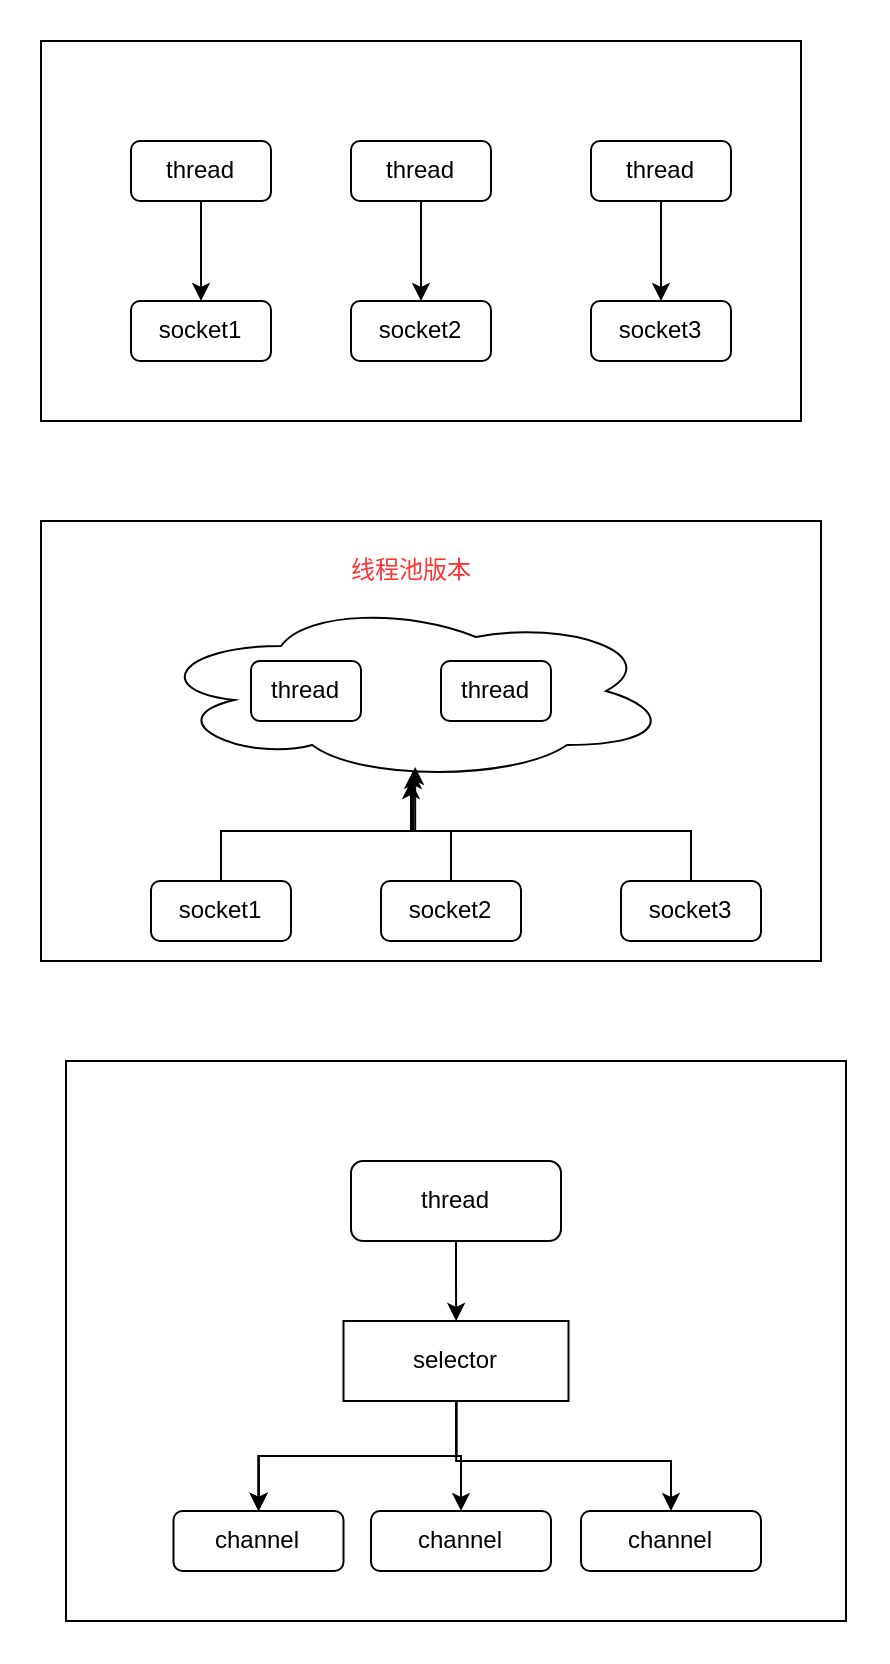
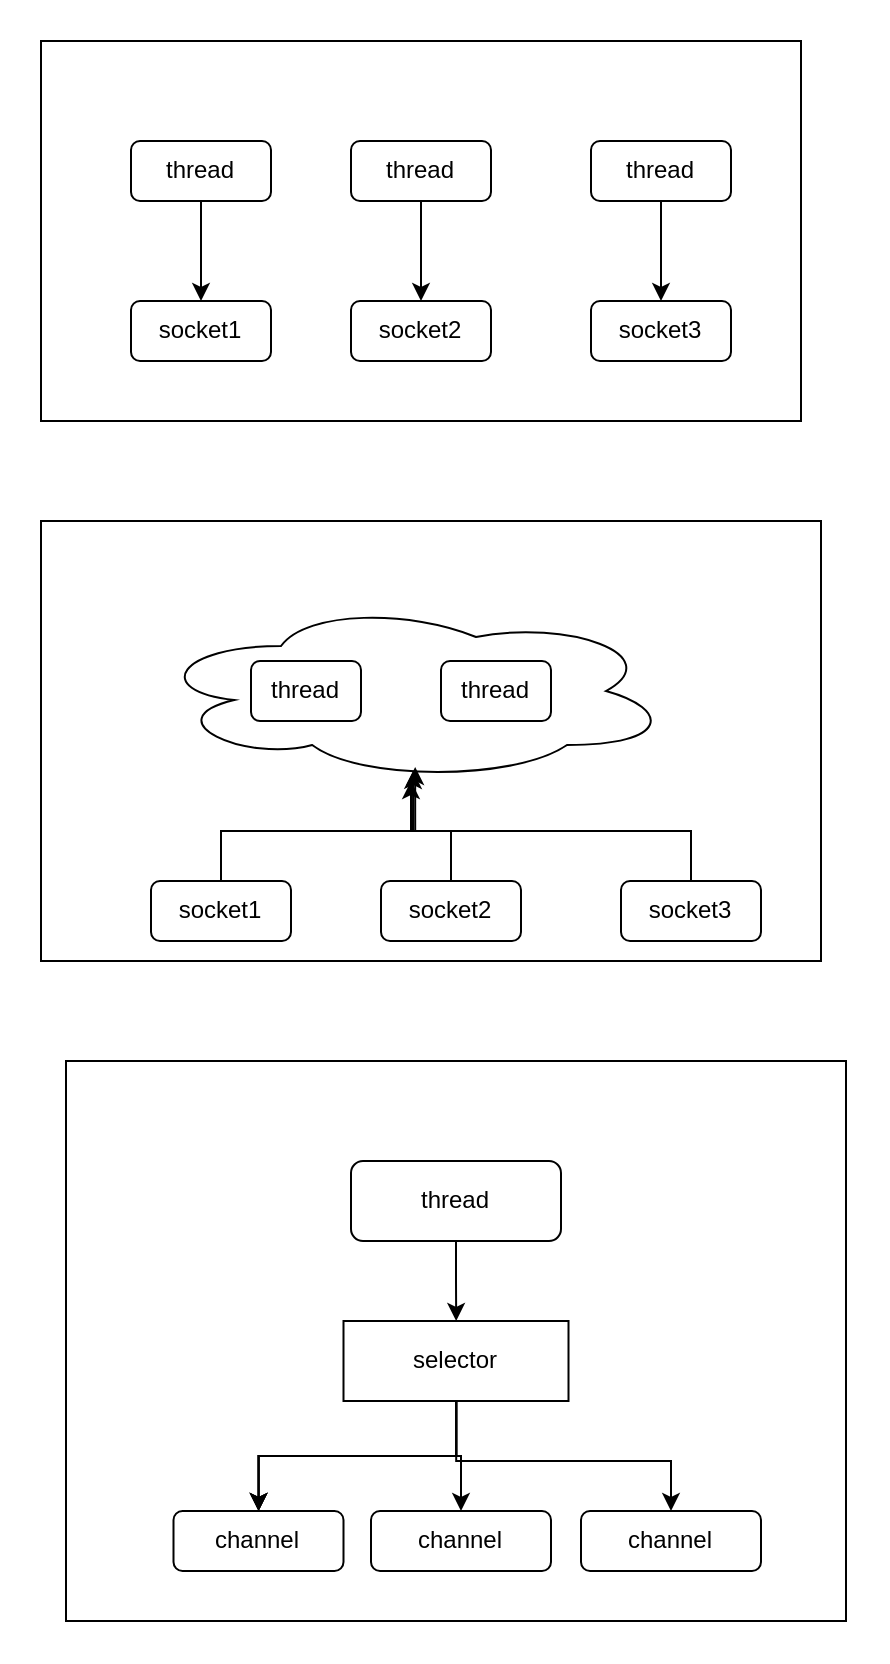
(411, 571) -> none
